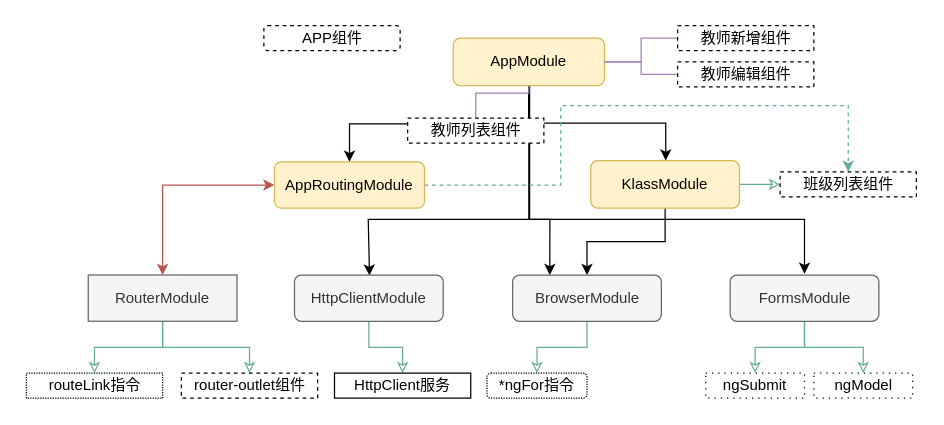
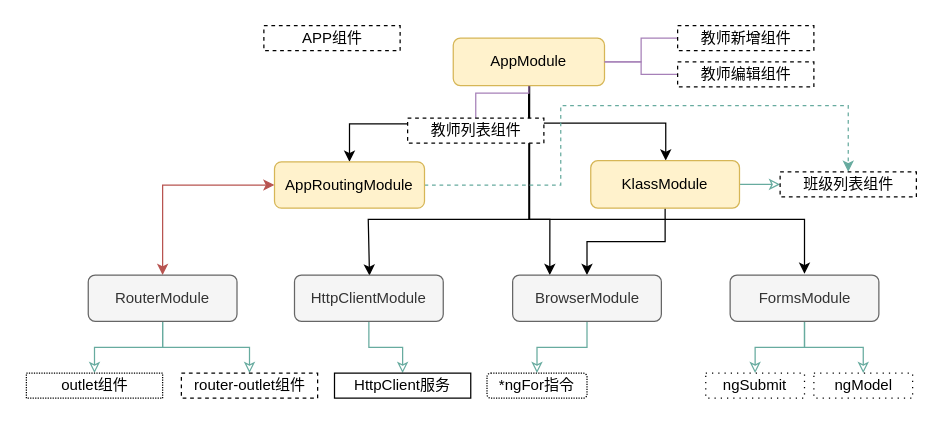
(332, 38) -> (332, 38)
(163, 298) -> (163, 298)
(95, 386) -> (95, 386)
